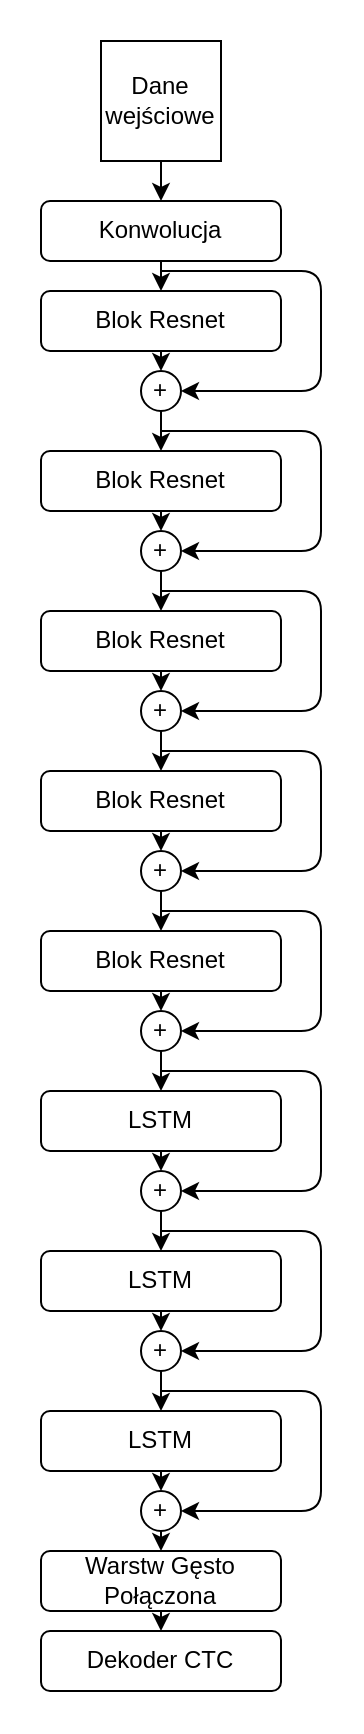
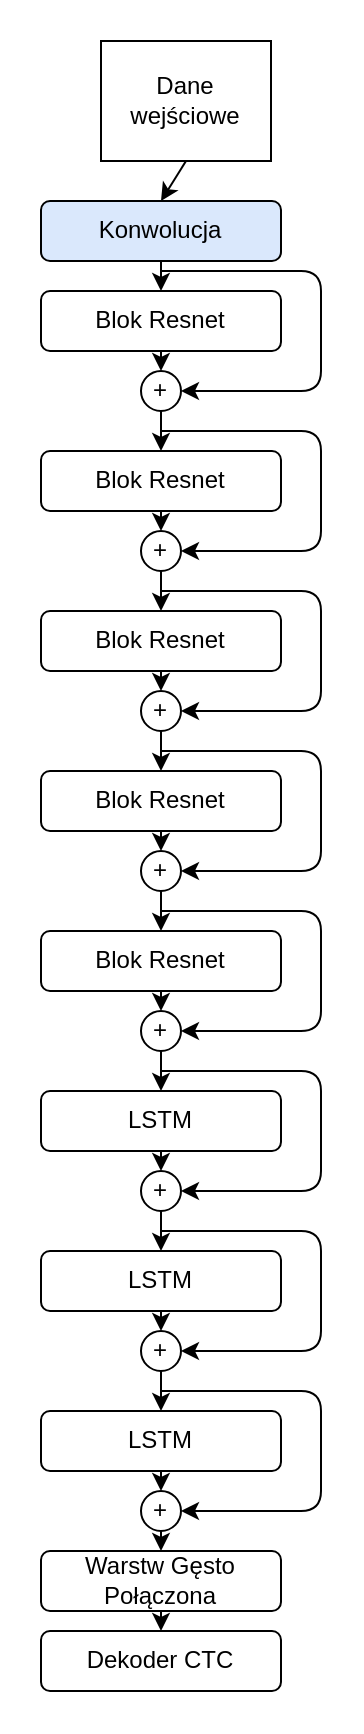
(161, 101) -> (186, 101)
(161, 231) -> (161, 231)
